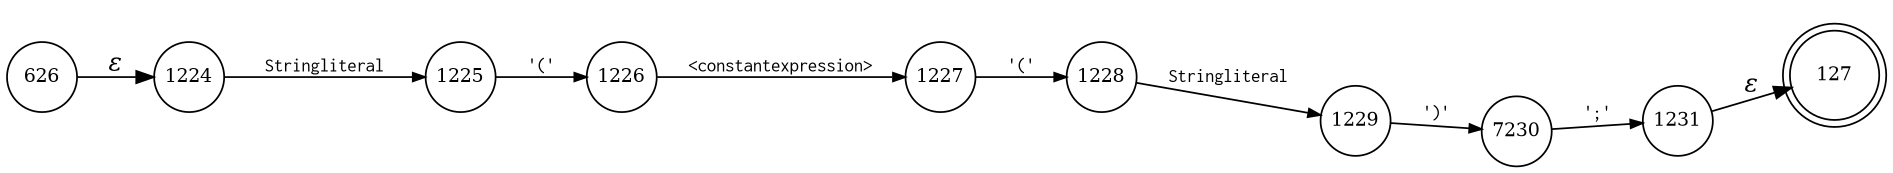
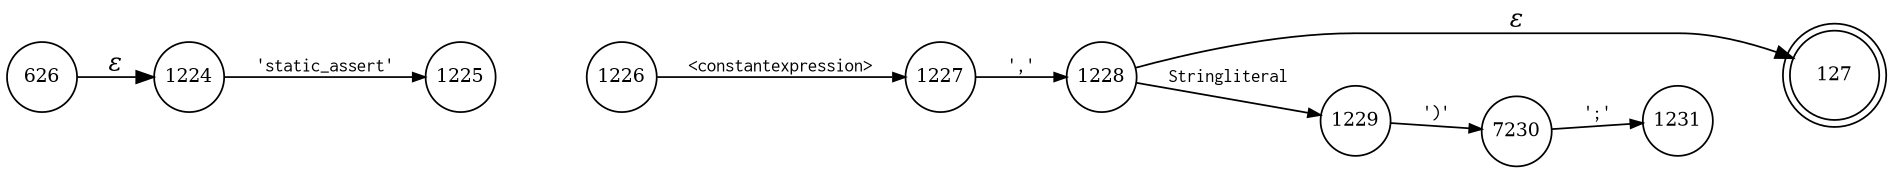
(325, 67) -> (325, 67)
(1021, 67) -> (1021, 67)
(535, 77) -> none
(1743, 102) -> (1456, 33)
